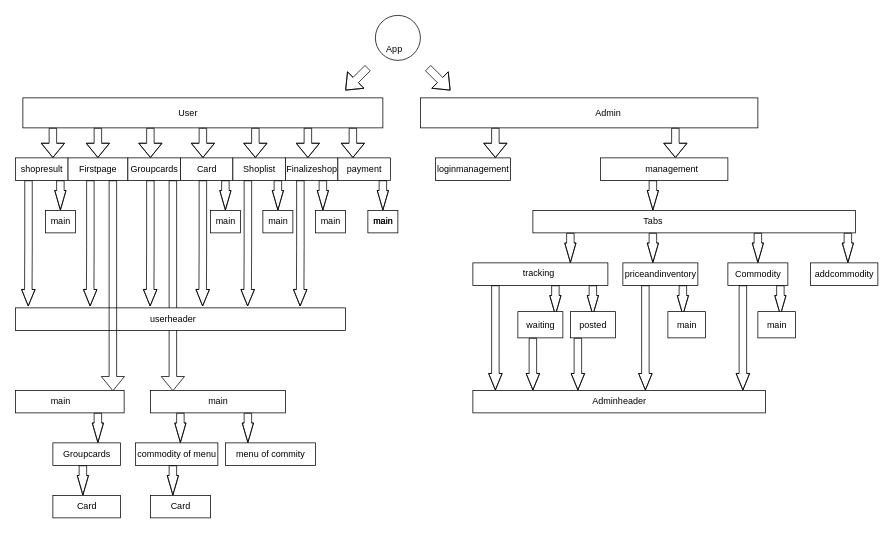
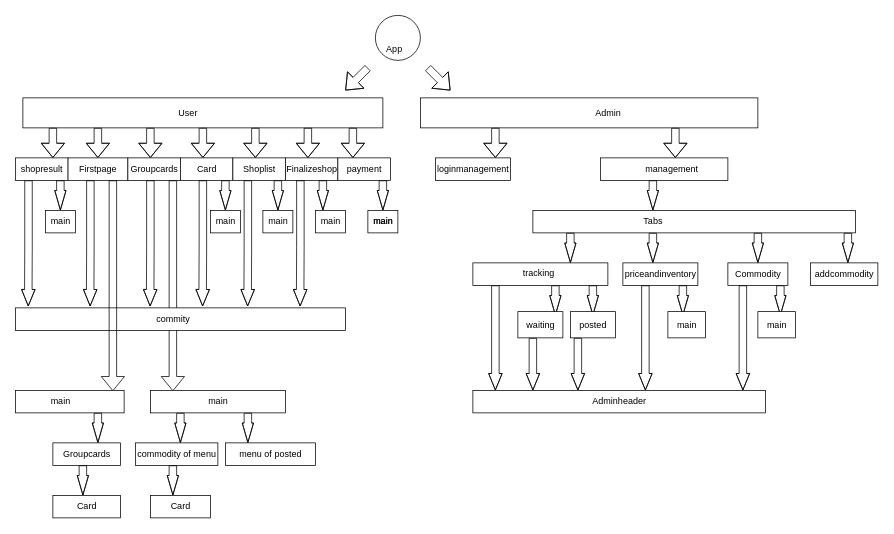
(173, 319) -> (173, 319)
(271, 454) -> (271, 454)
